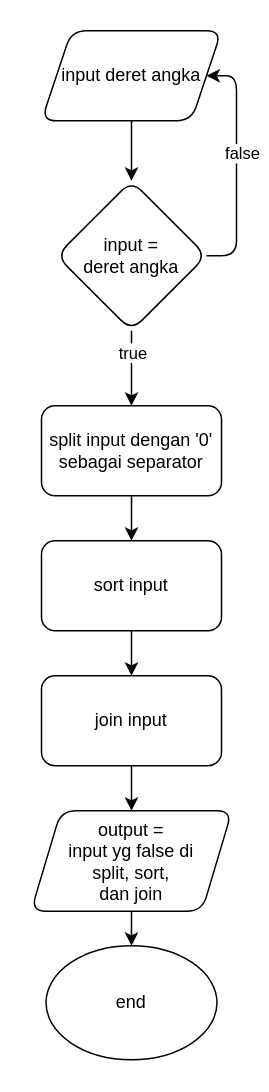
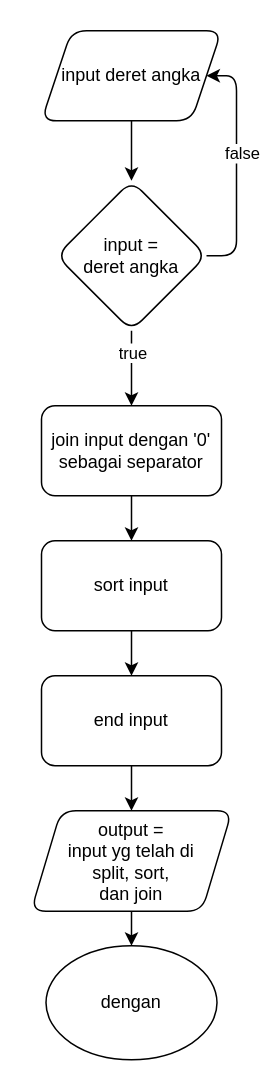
(131, 451) -> (131, 451)
(131, 721) -> (131, 721)
(131, 862) -> (131, 862)
(131, 1003) -> (131, 1003)
